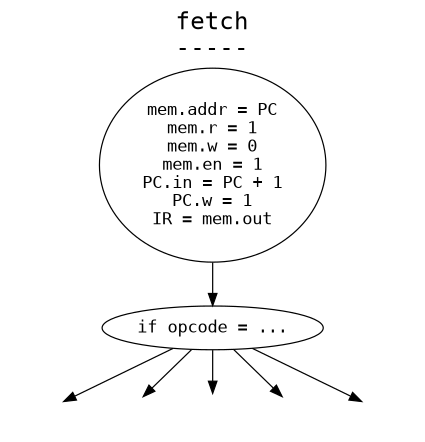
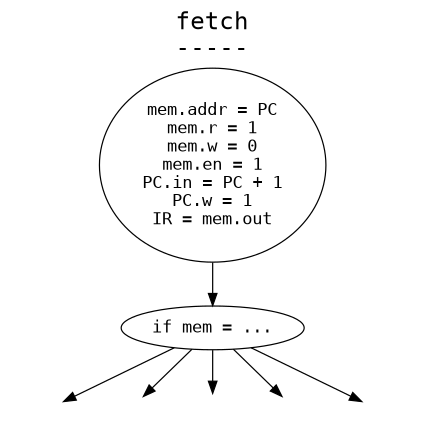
(213, 328) -> (213, 328)
